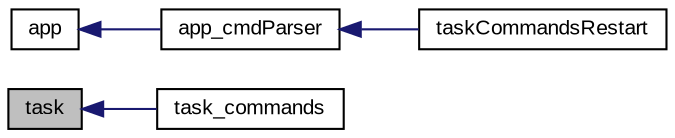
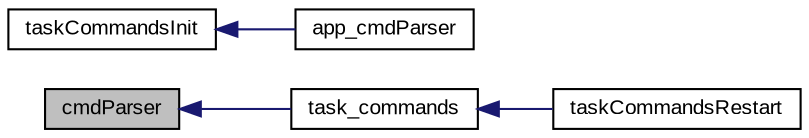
(45, 29) -> (112, 29)
(390, 29) -> (526, 109)
(45, 109) -> (112, 109)
